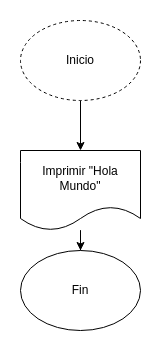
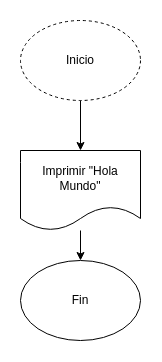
(81, 291) -> (81, 301)
